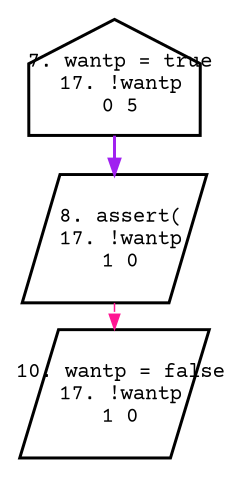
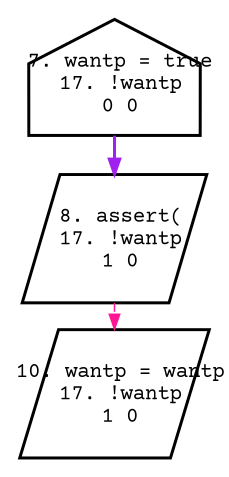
(115, 84) -> (115, 84)
(115, 394) -> (115, 394)
